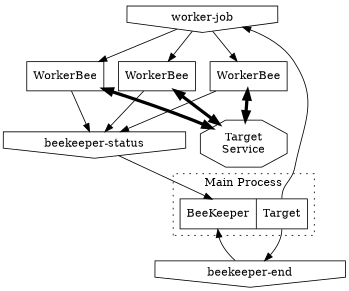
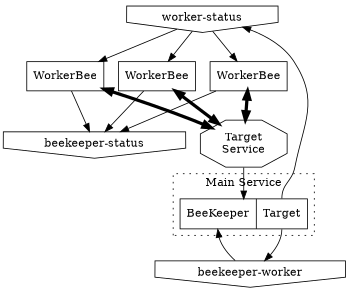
(202, 18) -> (202, 18)
(162, 176) -> (244, 179)
(244, 183) -> (244, 183)
(250, 273) -> (250, 273)
